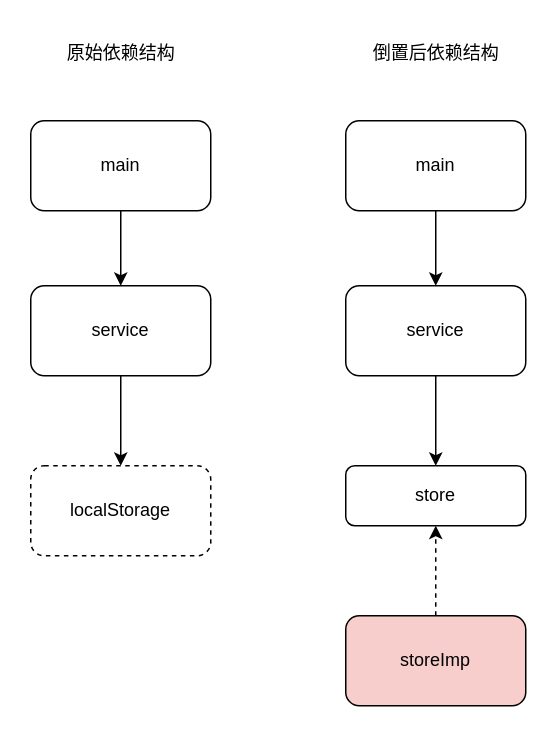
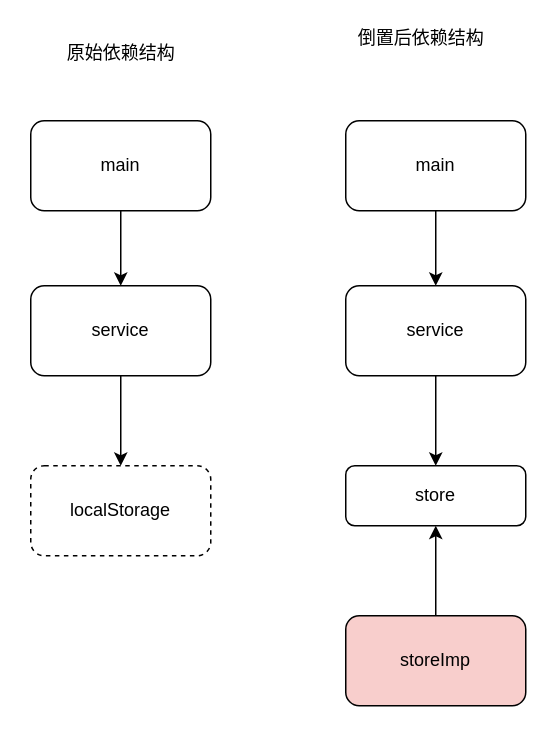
(436, 53) -> (421, 38)
(436, 574) -> (436, 574)
